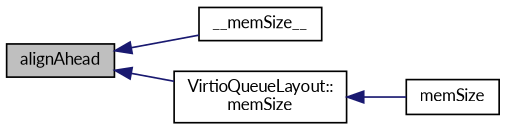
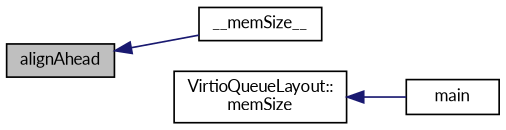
(153, 77) -> none
(453, 97) -> (453, 97)
